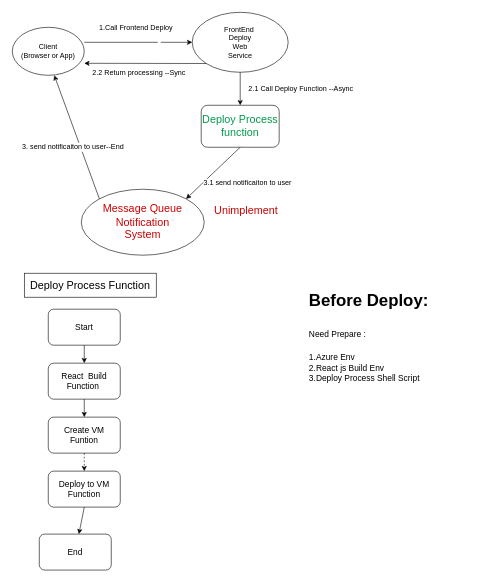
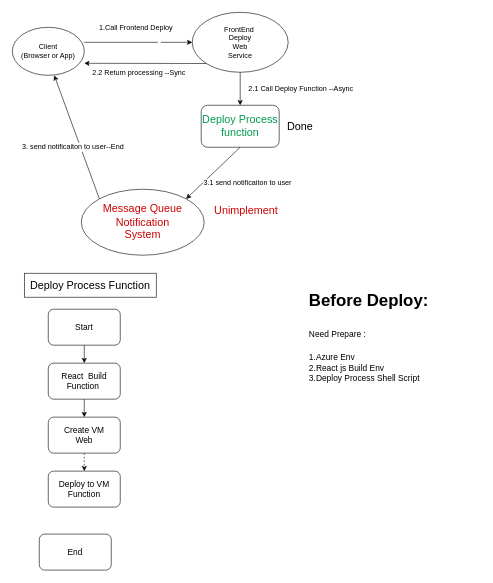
none -> (300, 126)
(84, 435) -> (84, 435)
(82, 519) -> none
